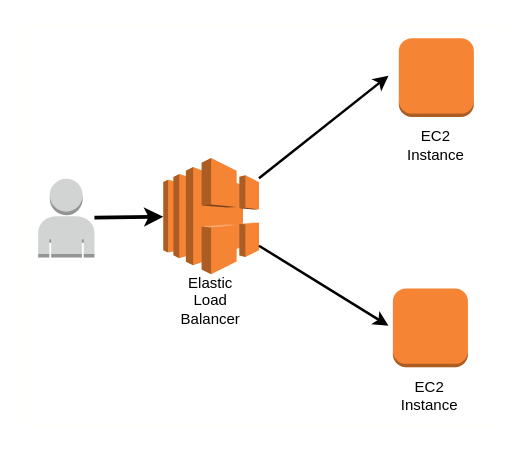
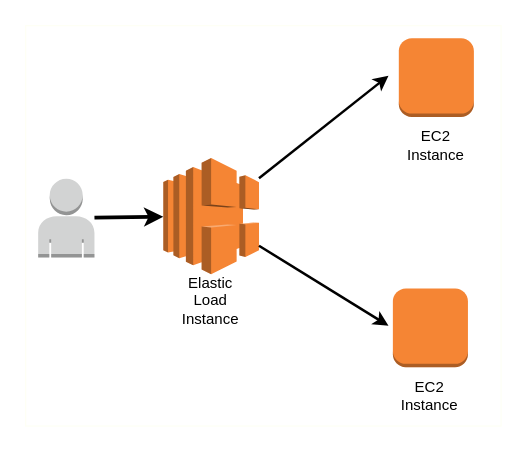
(211, 301) -> (211, 301)
